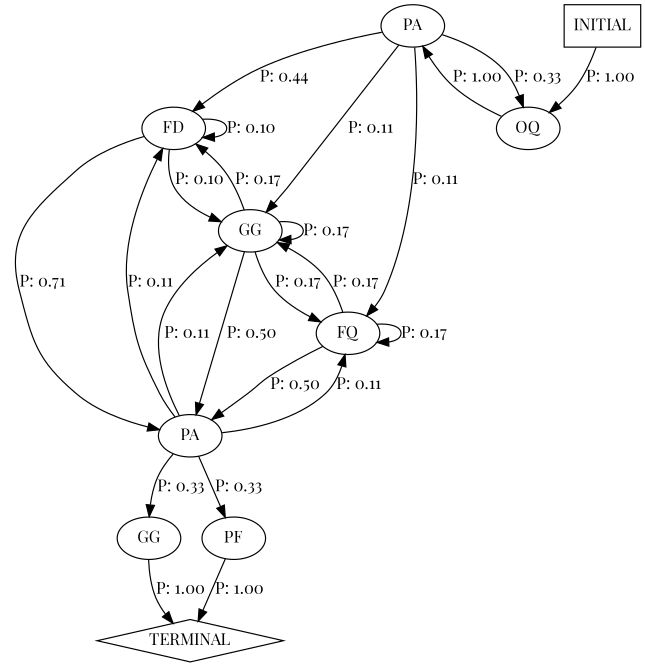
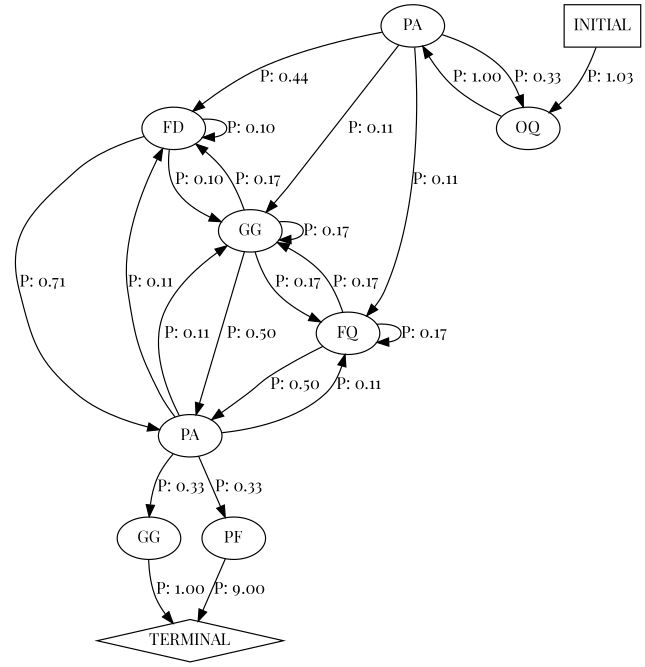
(611, 77) -> (611, 77)
(240, 589) -> (240, 589)
